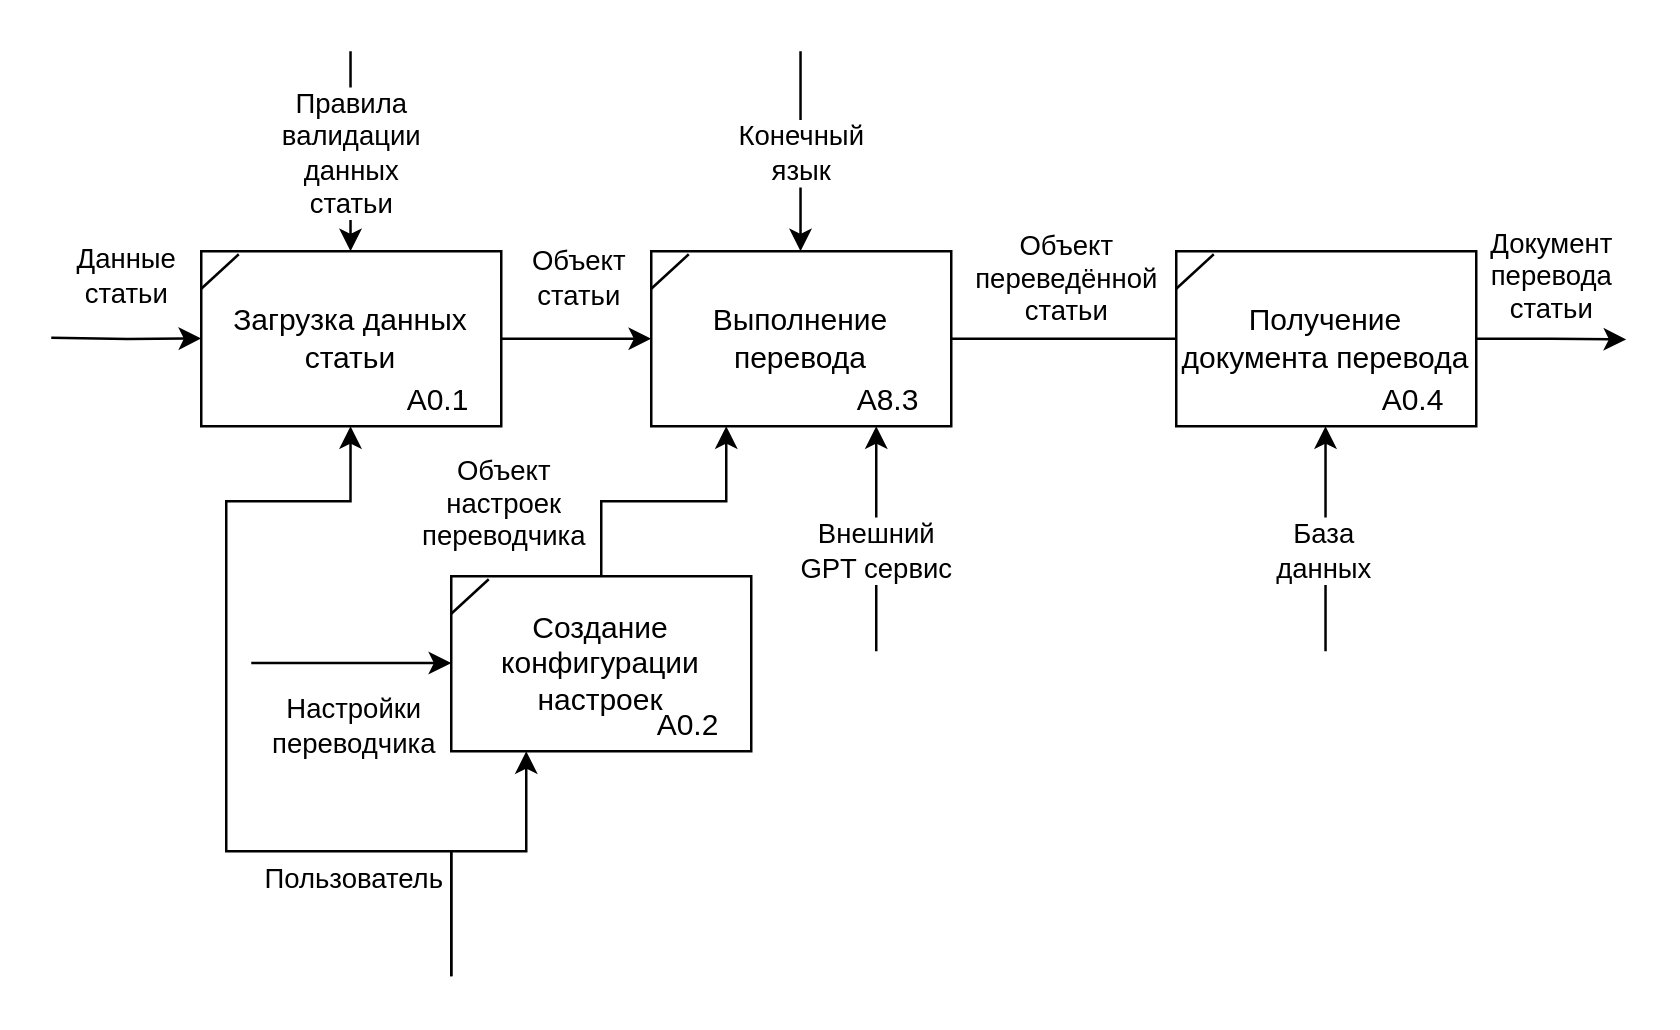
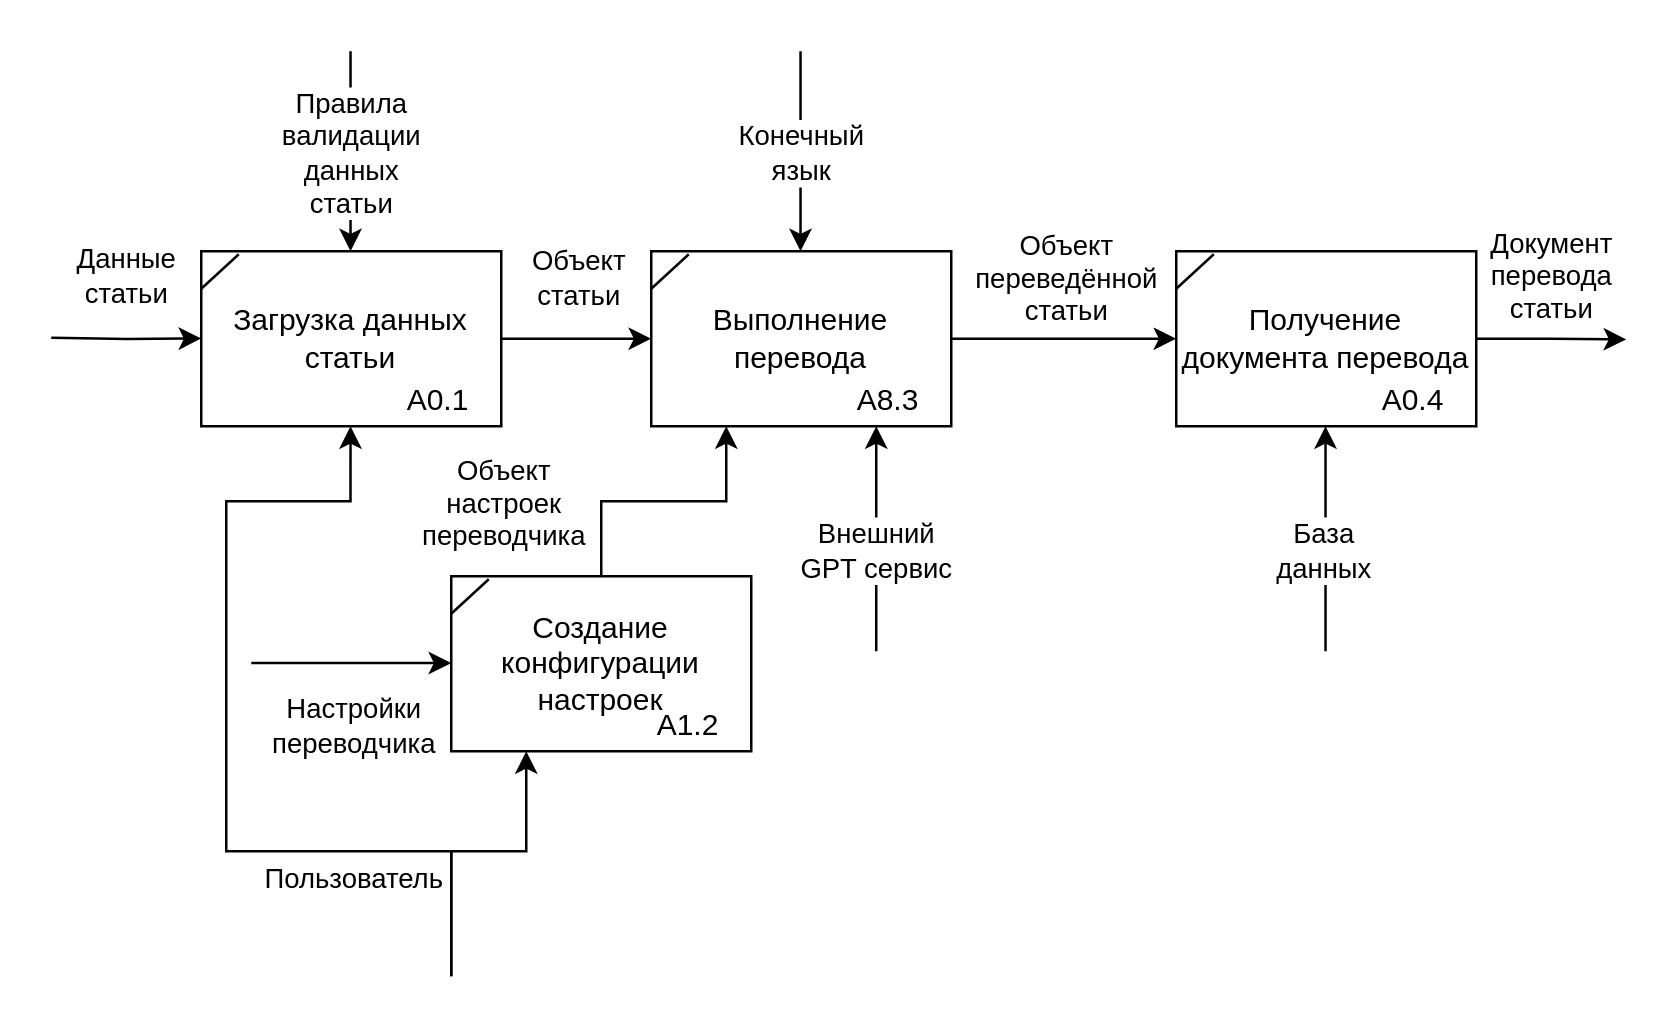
(1165, 339) -> (1158, 339)
(689, 726) -> (689, 726)
